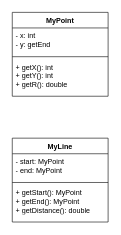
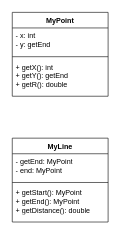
(44, 76) -> (45, 76)
(44, 167) -> (46, 167)
